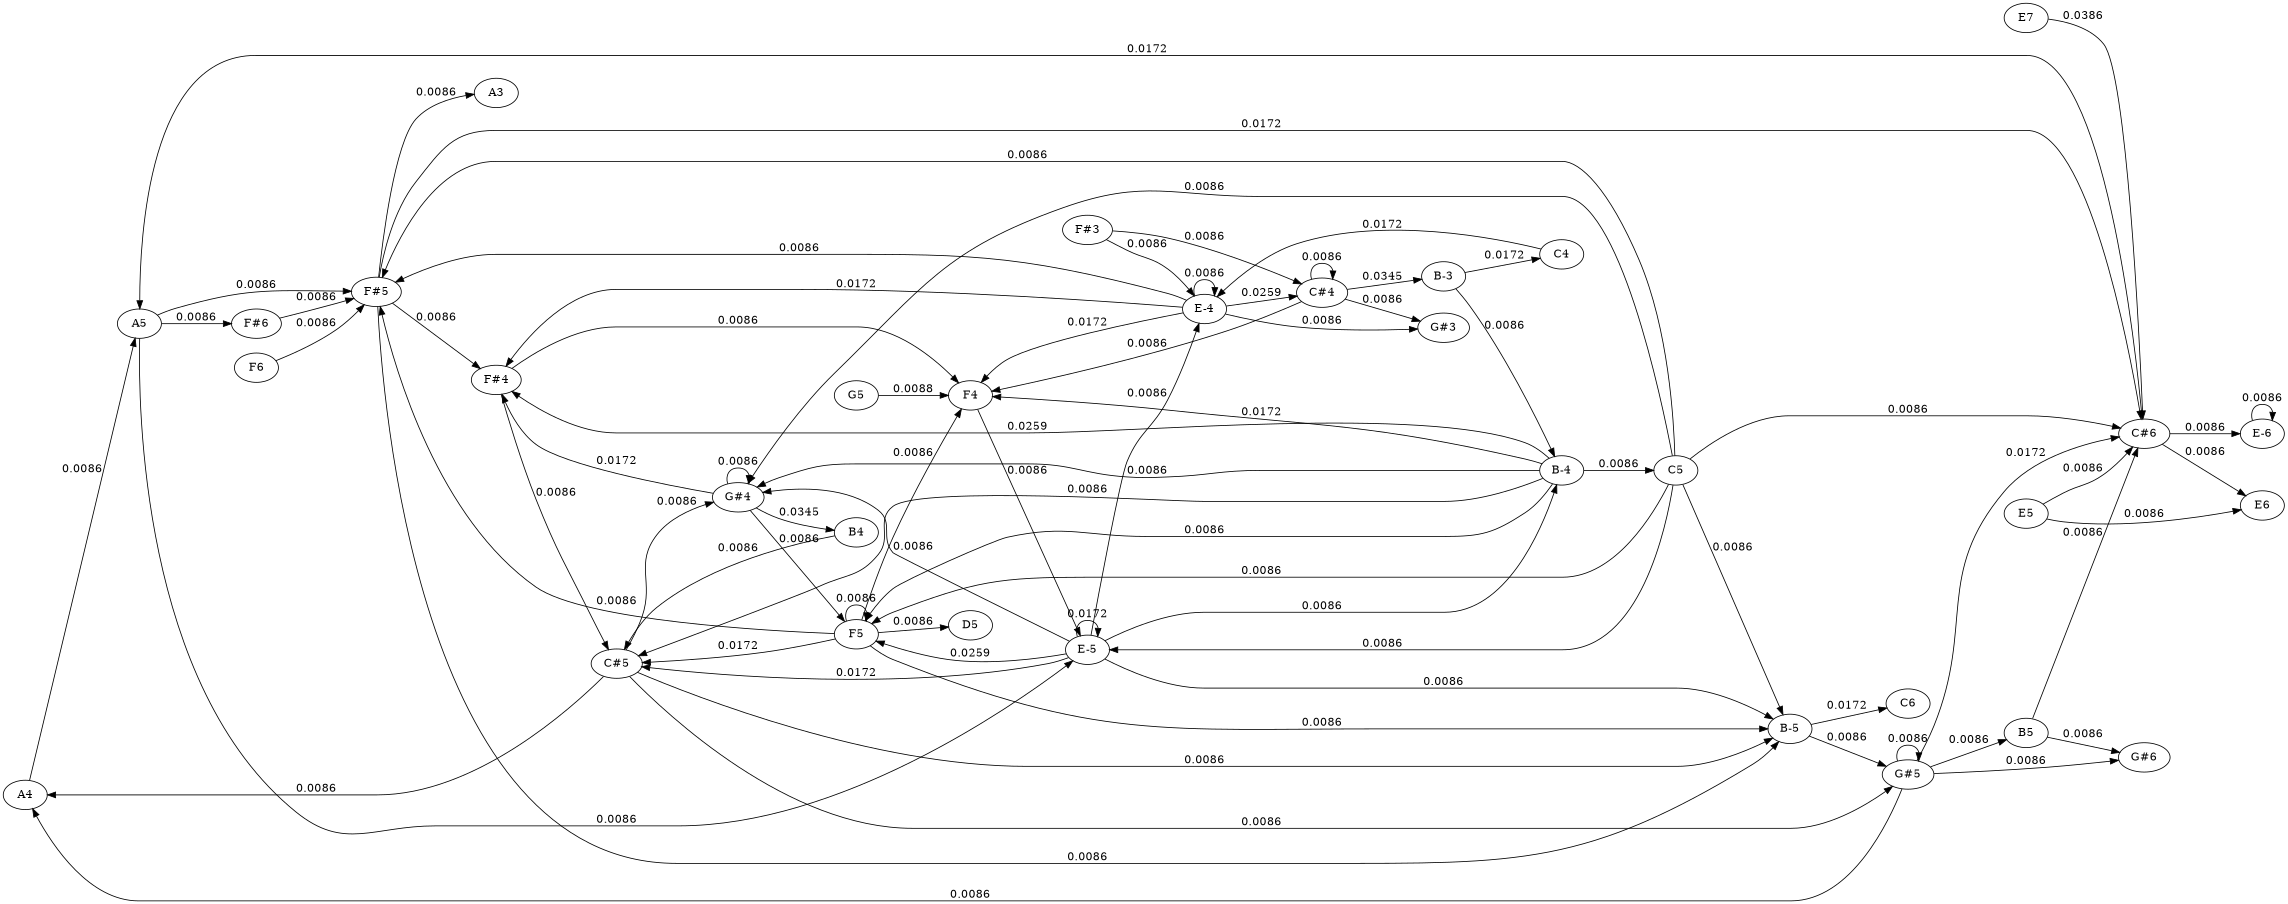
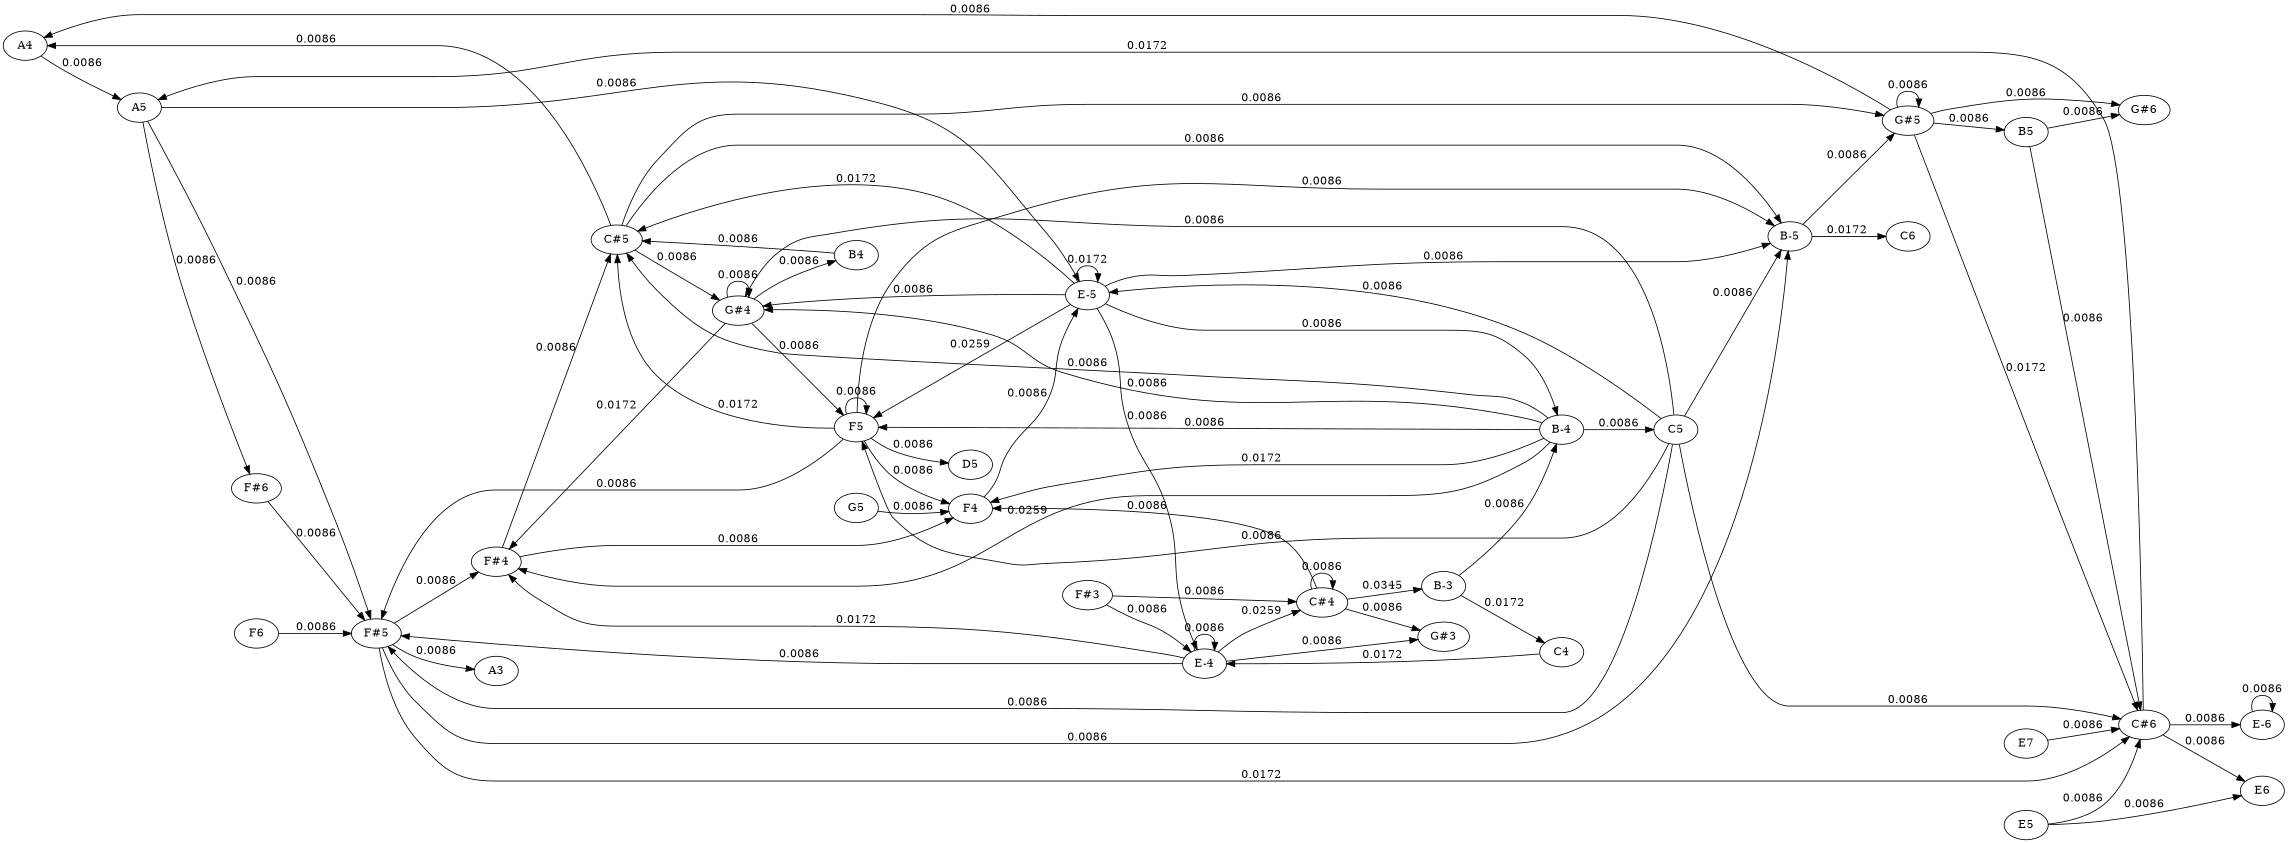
(2083, 16) -> (2083, 725)
(1081, 335) -> none
(913, 389) -> (913, 507)
(799, 512) -> (799, 261)
